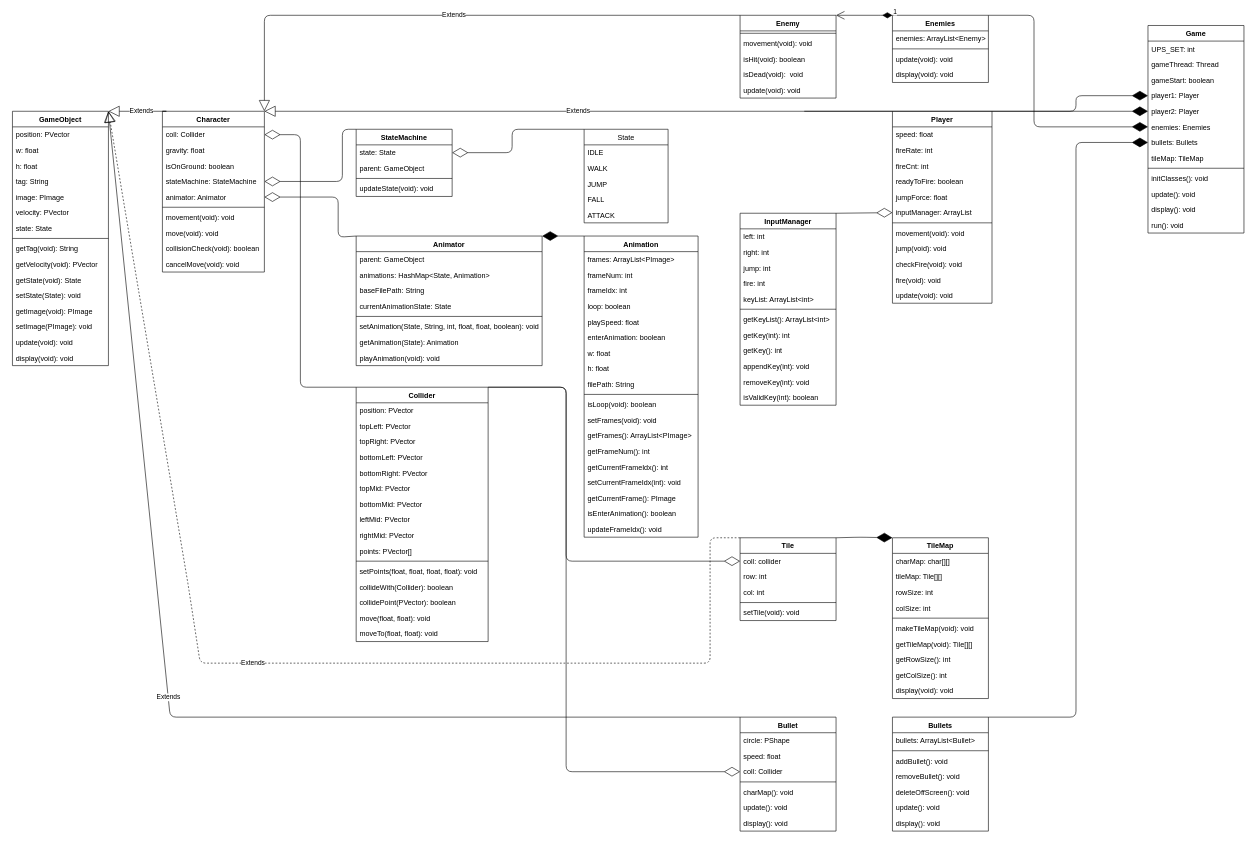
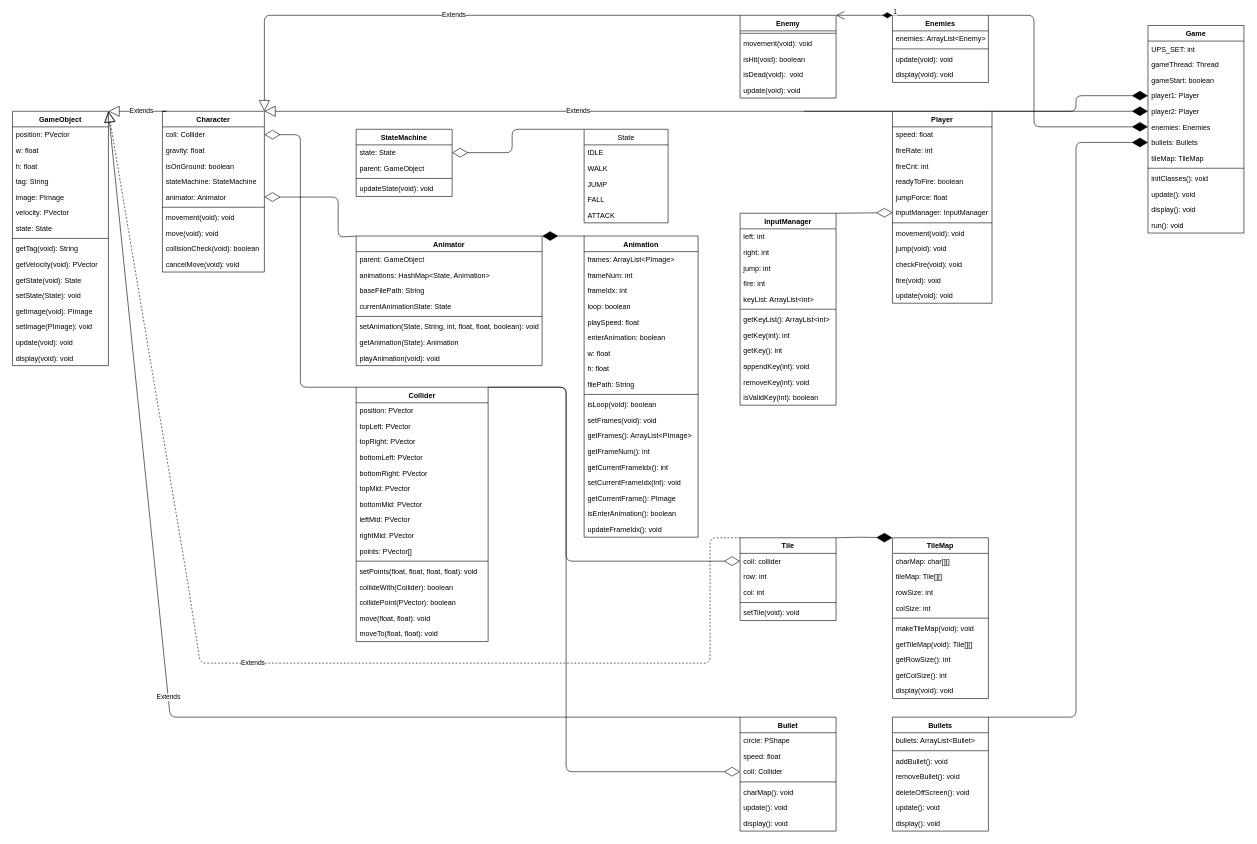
(341, 179) -> none
(938, 213) -> (945, 213)
